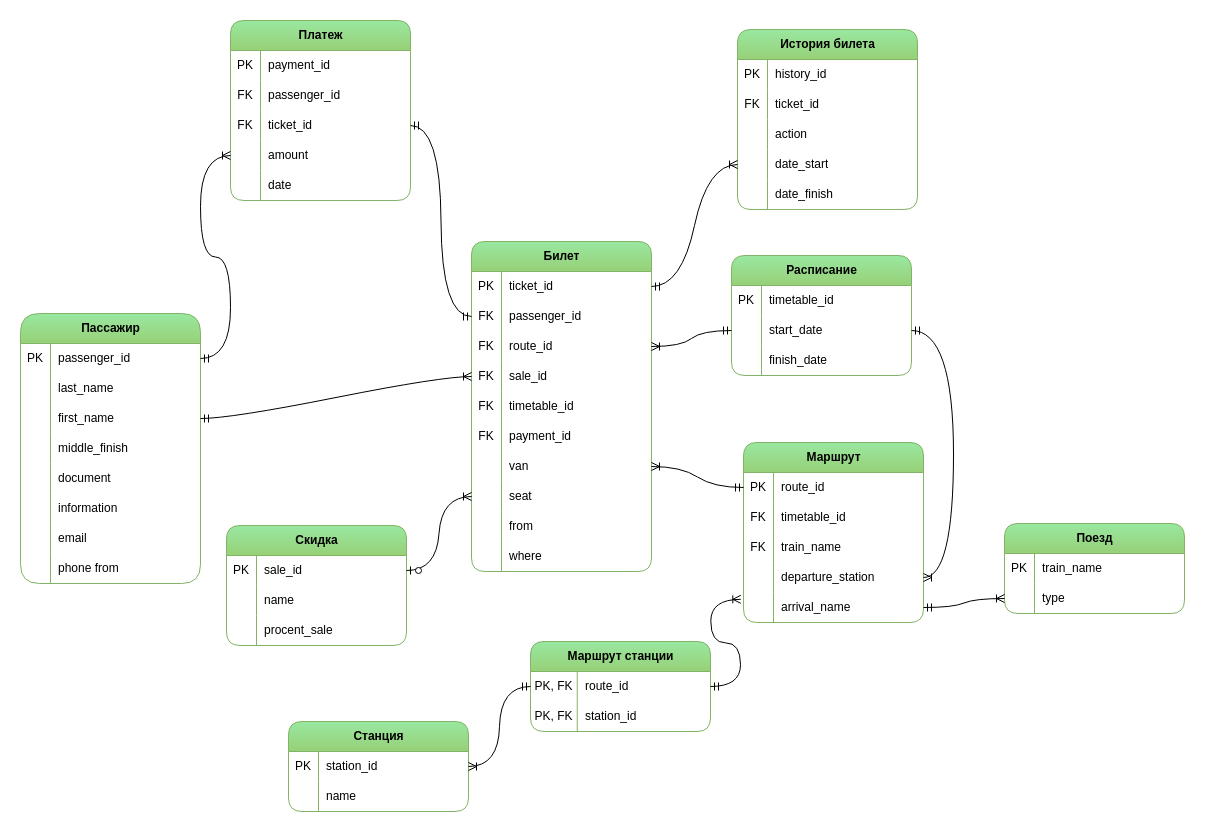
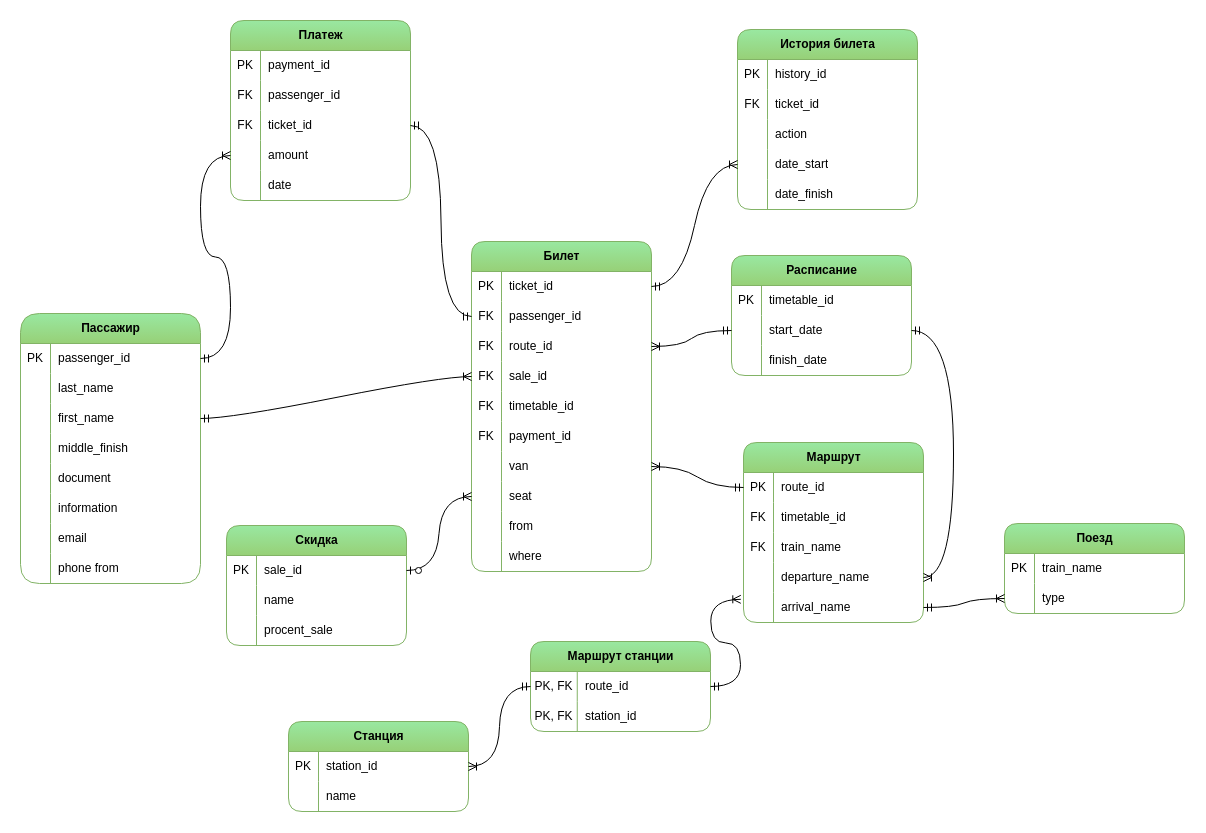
(837, 578) -> (829, 578)
